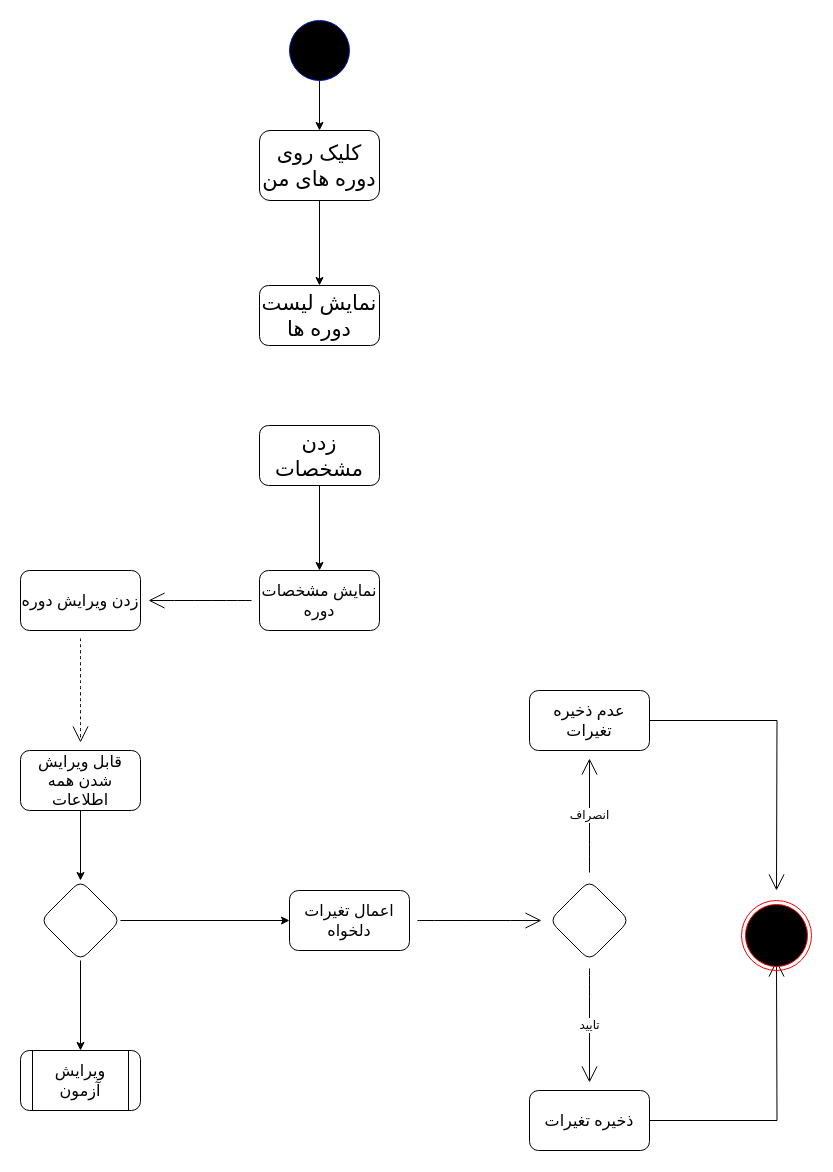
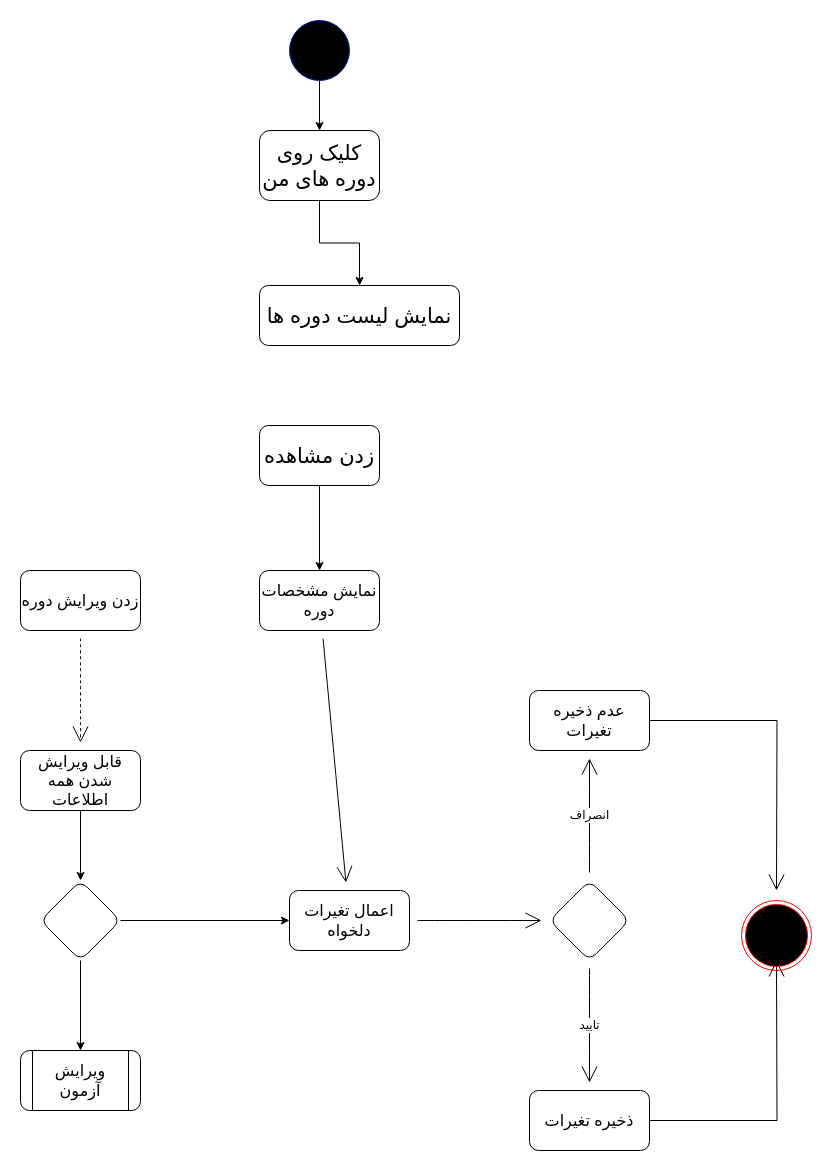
(320, 316) -> (360, 316)
(320, 456) -> (320, 456)
(201, 601) -> (335, 761)
